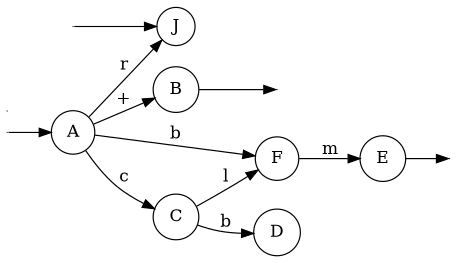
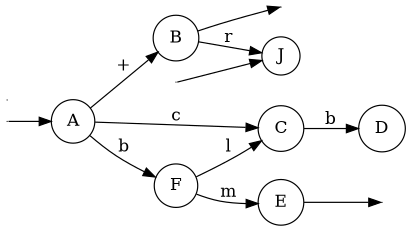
(121, 83) -> (224, 46)
(222, 192) -> (224, 163)
